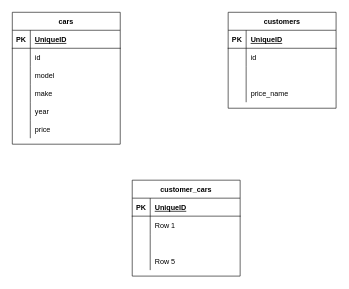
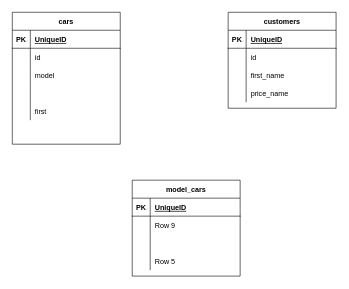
none -> (291, 75)
(75, 93) -> none
(43, 112) -> (44, 112)
(75, 129) -> none
(186, 190) -> (186, 190)
(164, 226) -> (164, 226)
